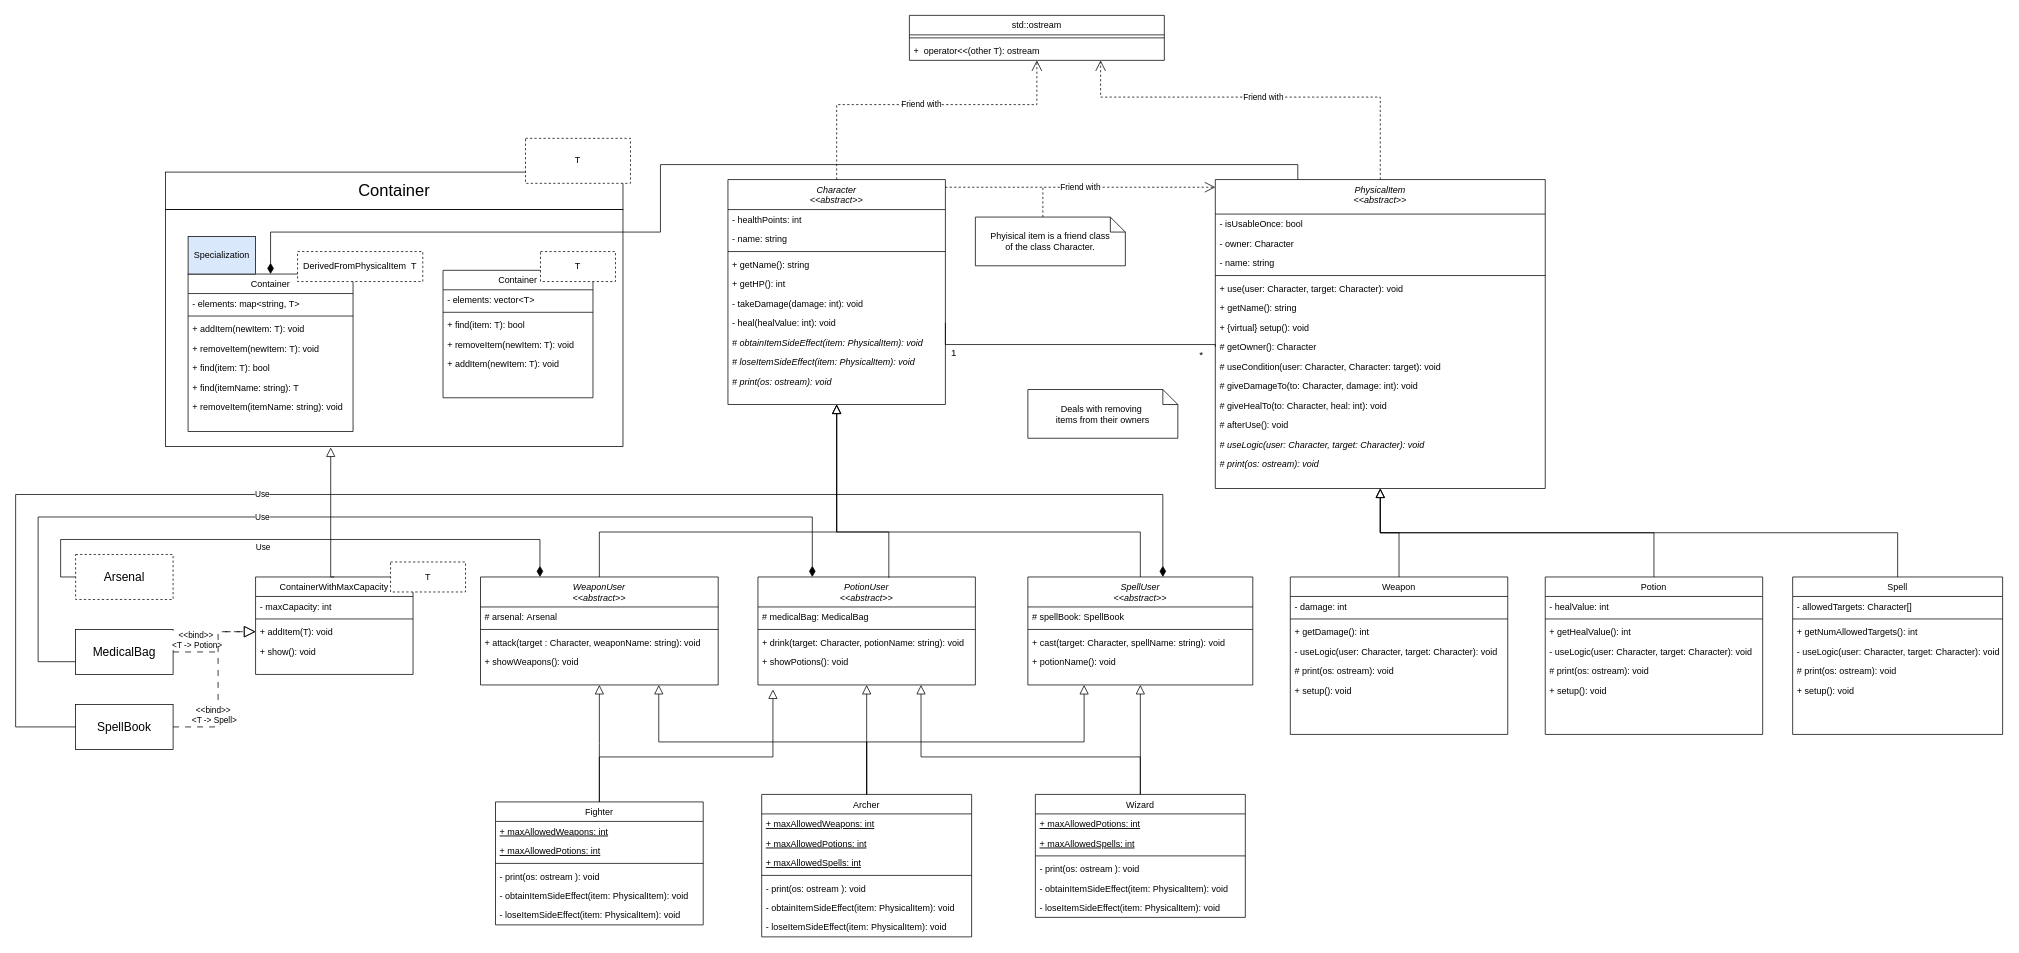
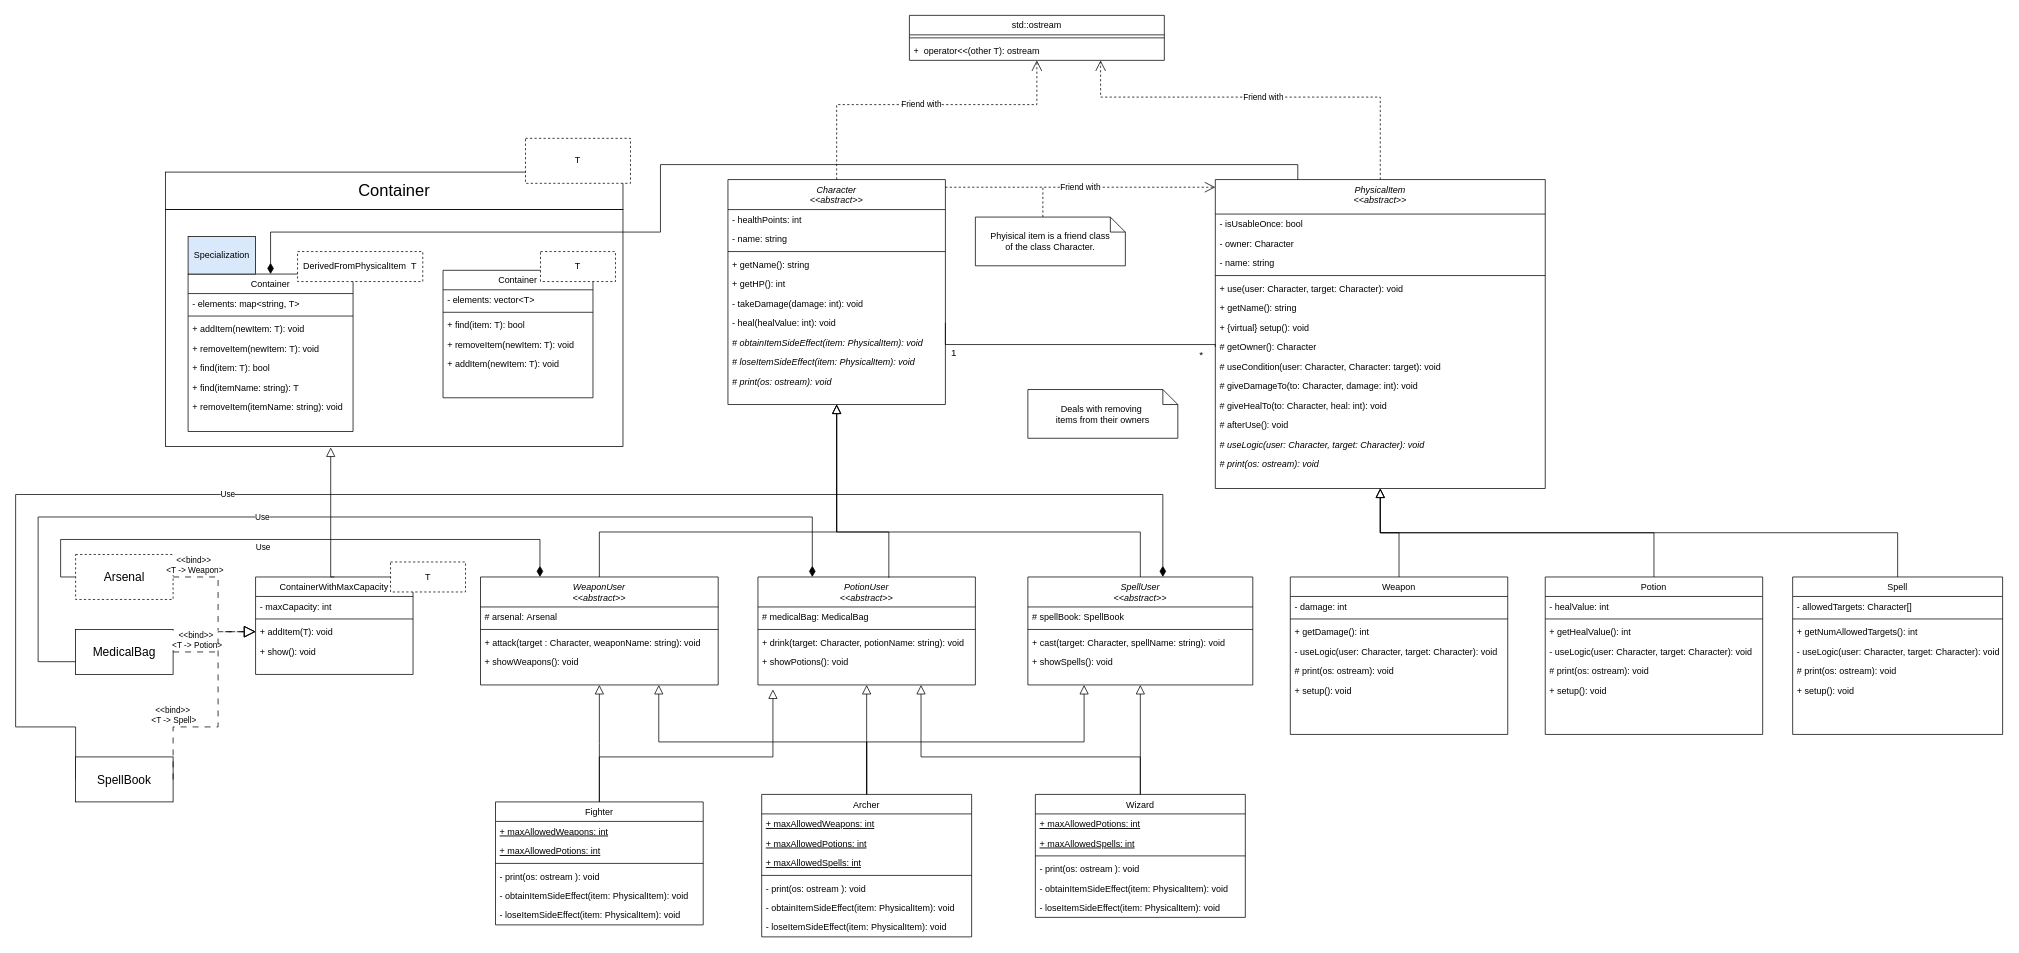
none -> (218, 580)
(1077, 662) -> (1075, 662)
(124, 727) -> (124, 780)
